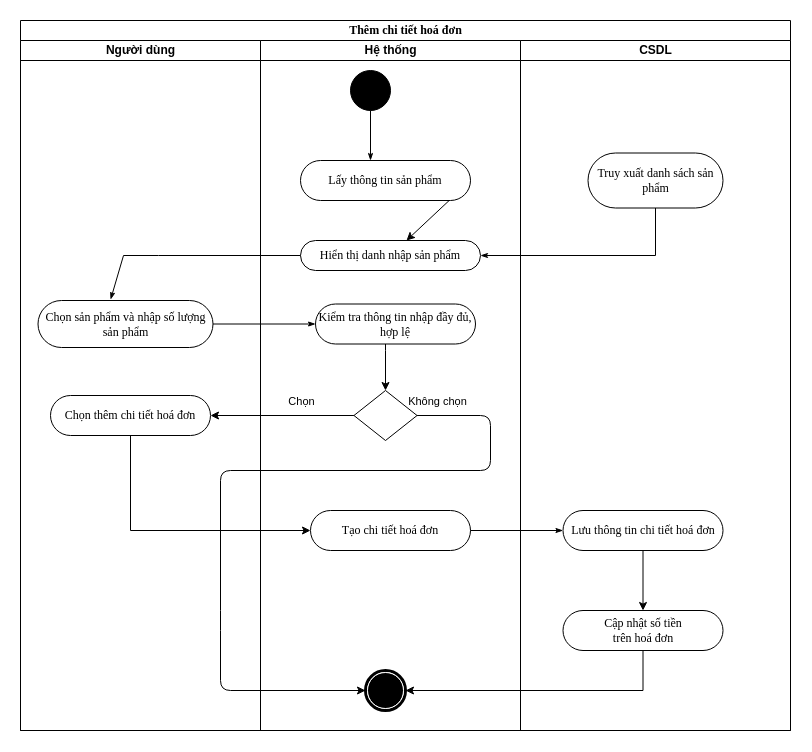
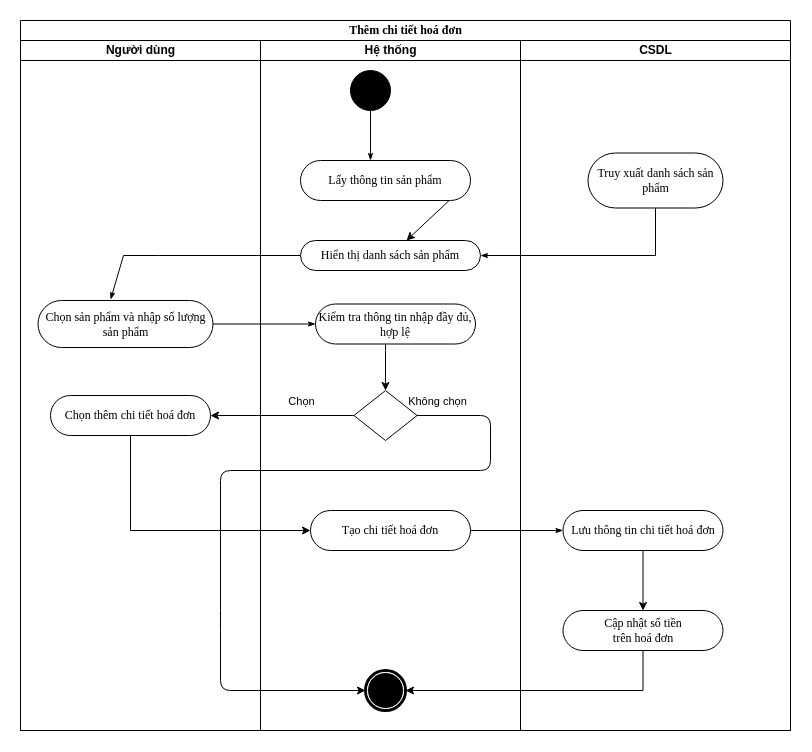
(391, 256) -> (391, 256)
